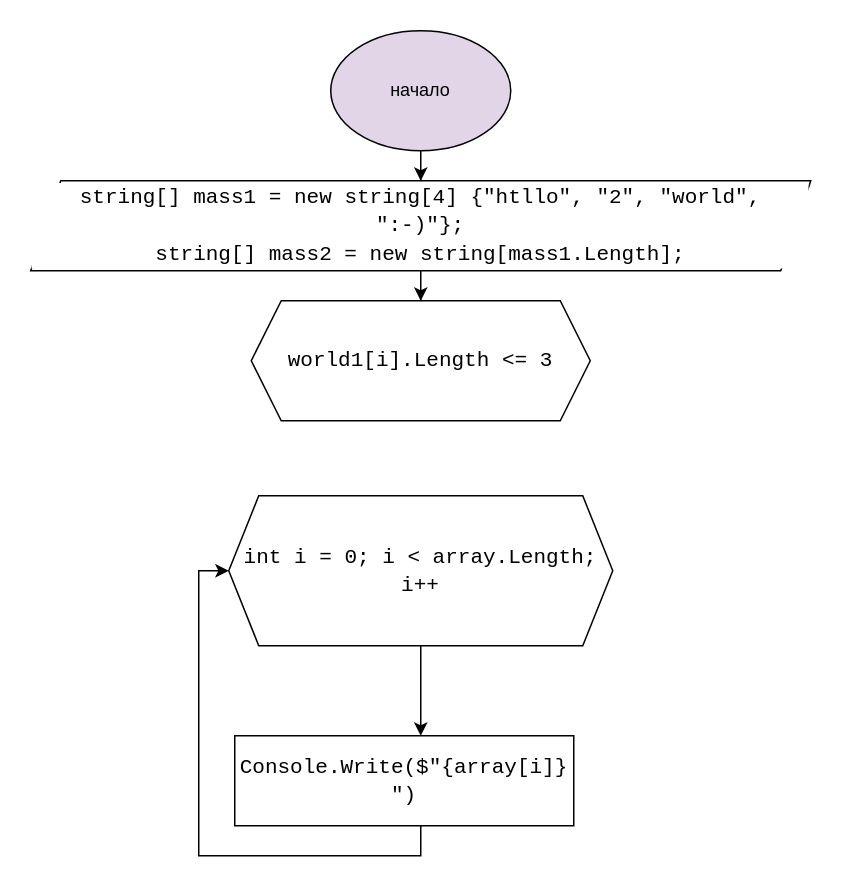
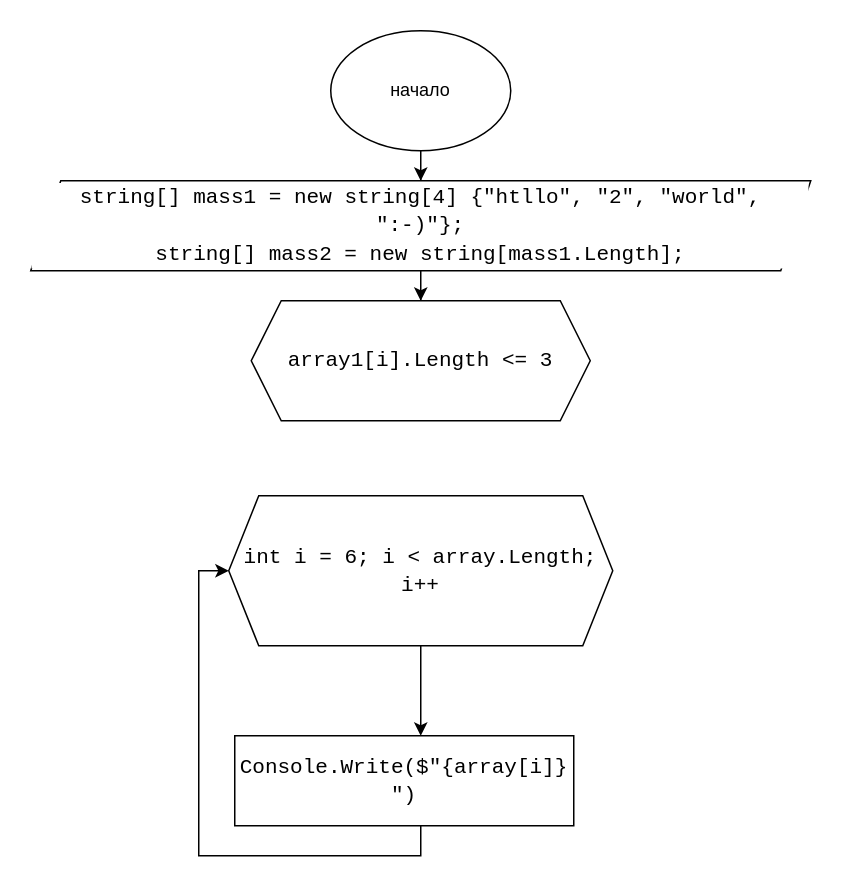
(421, 91) -> (421, 91)
(421, 361) -> (421, 361)
(421, 571) -> (421, 571)
